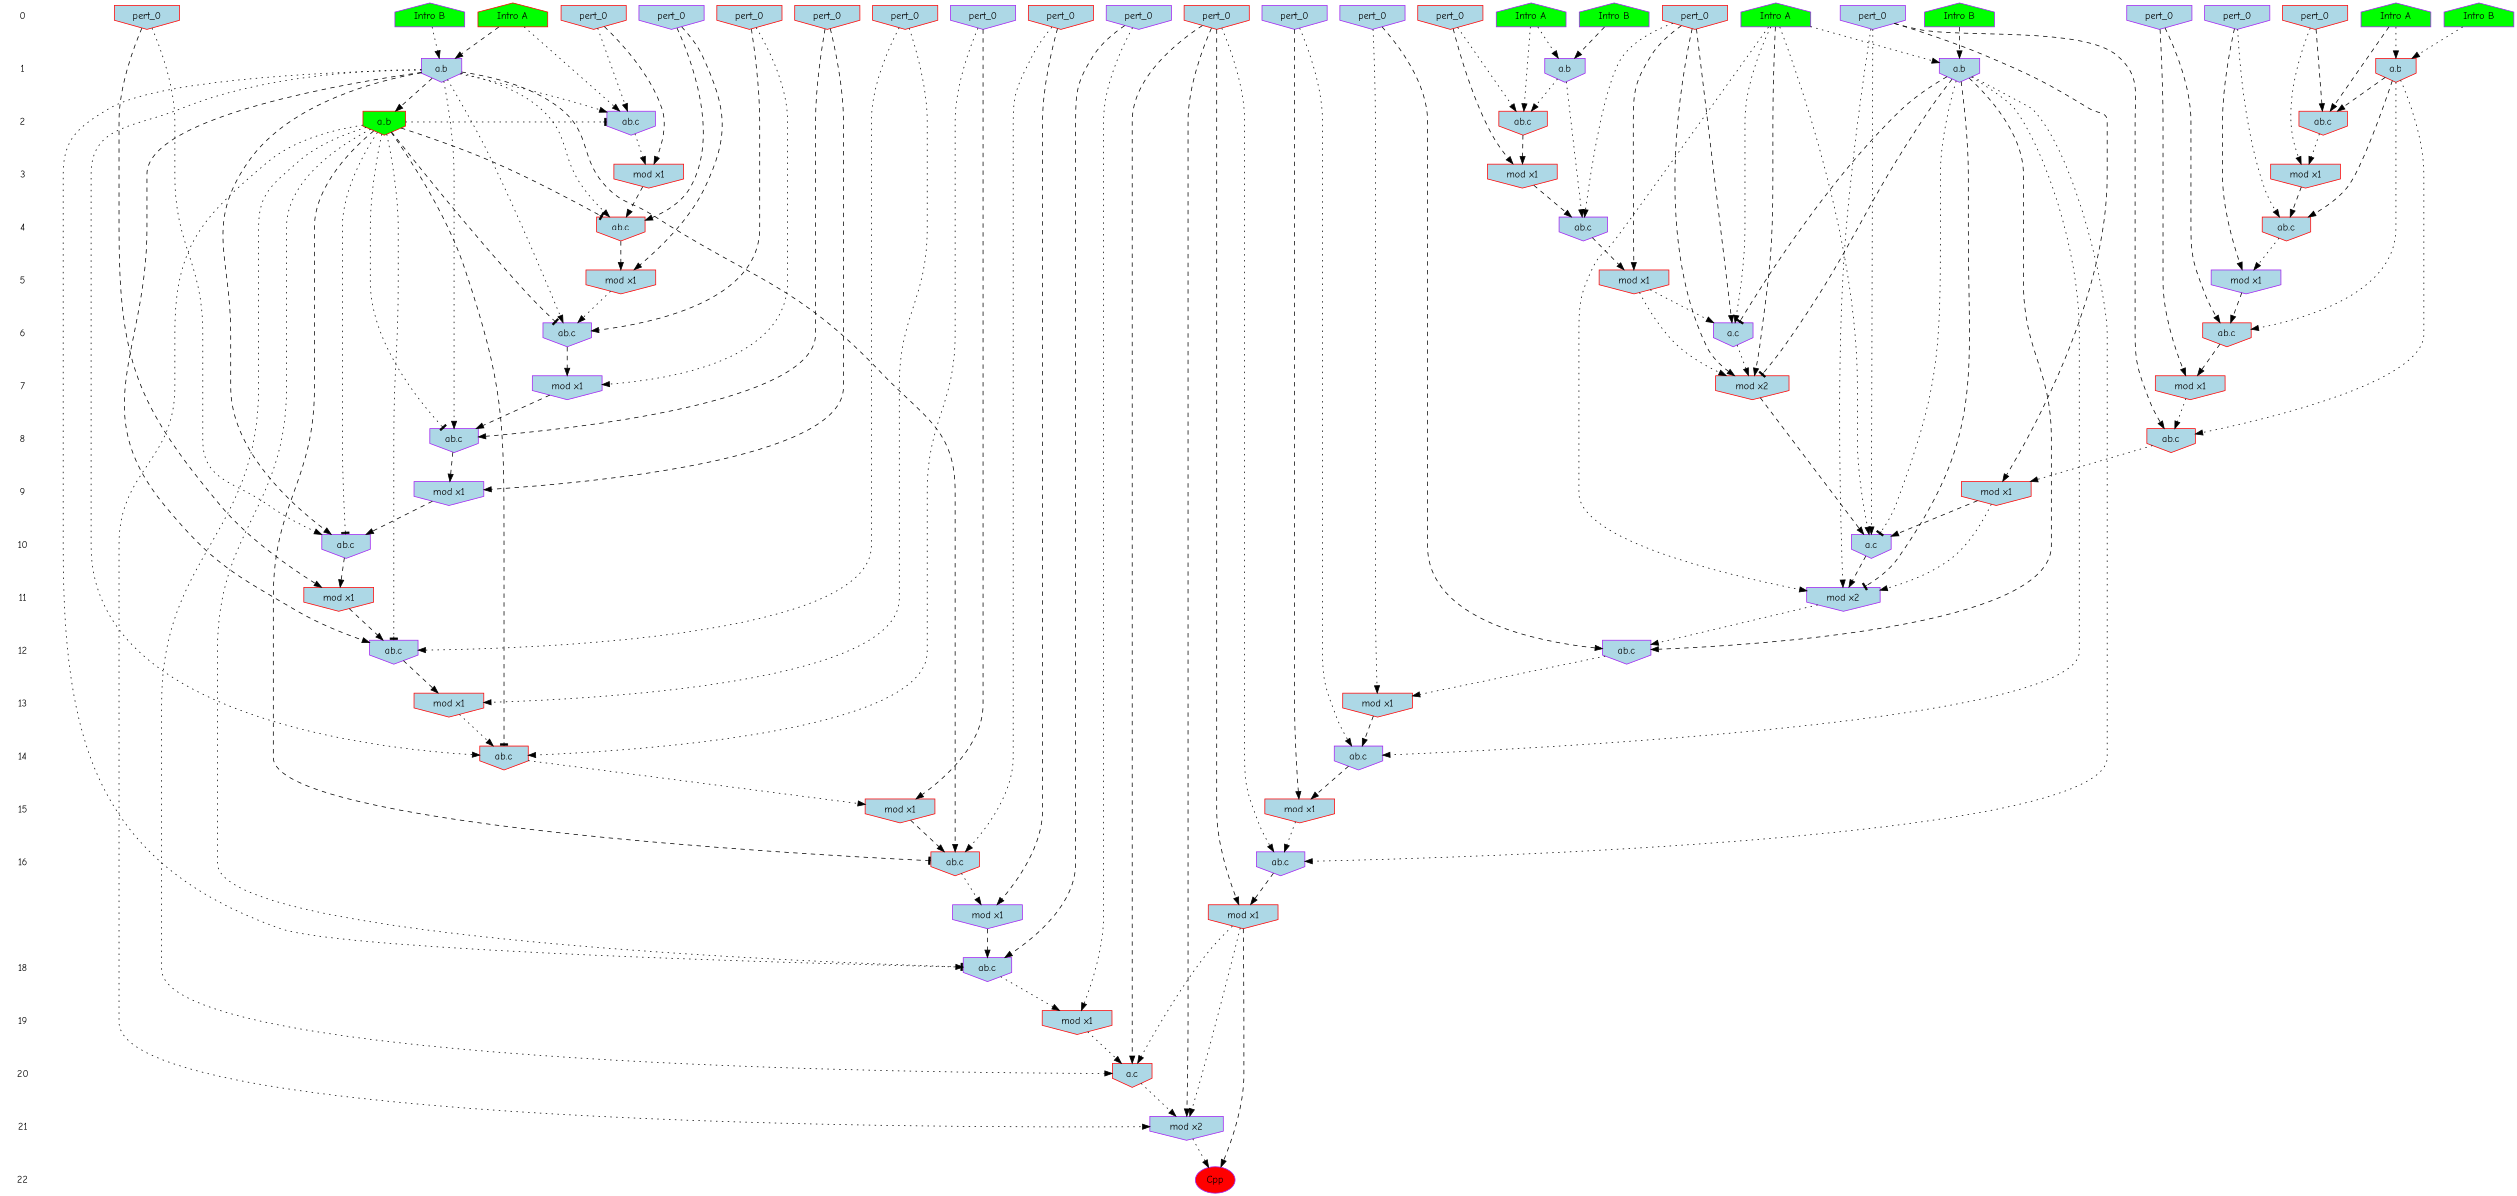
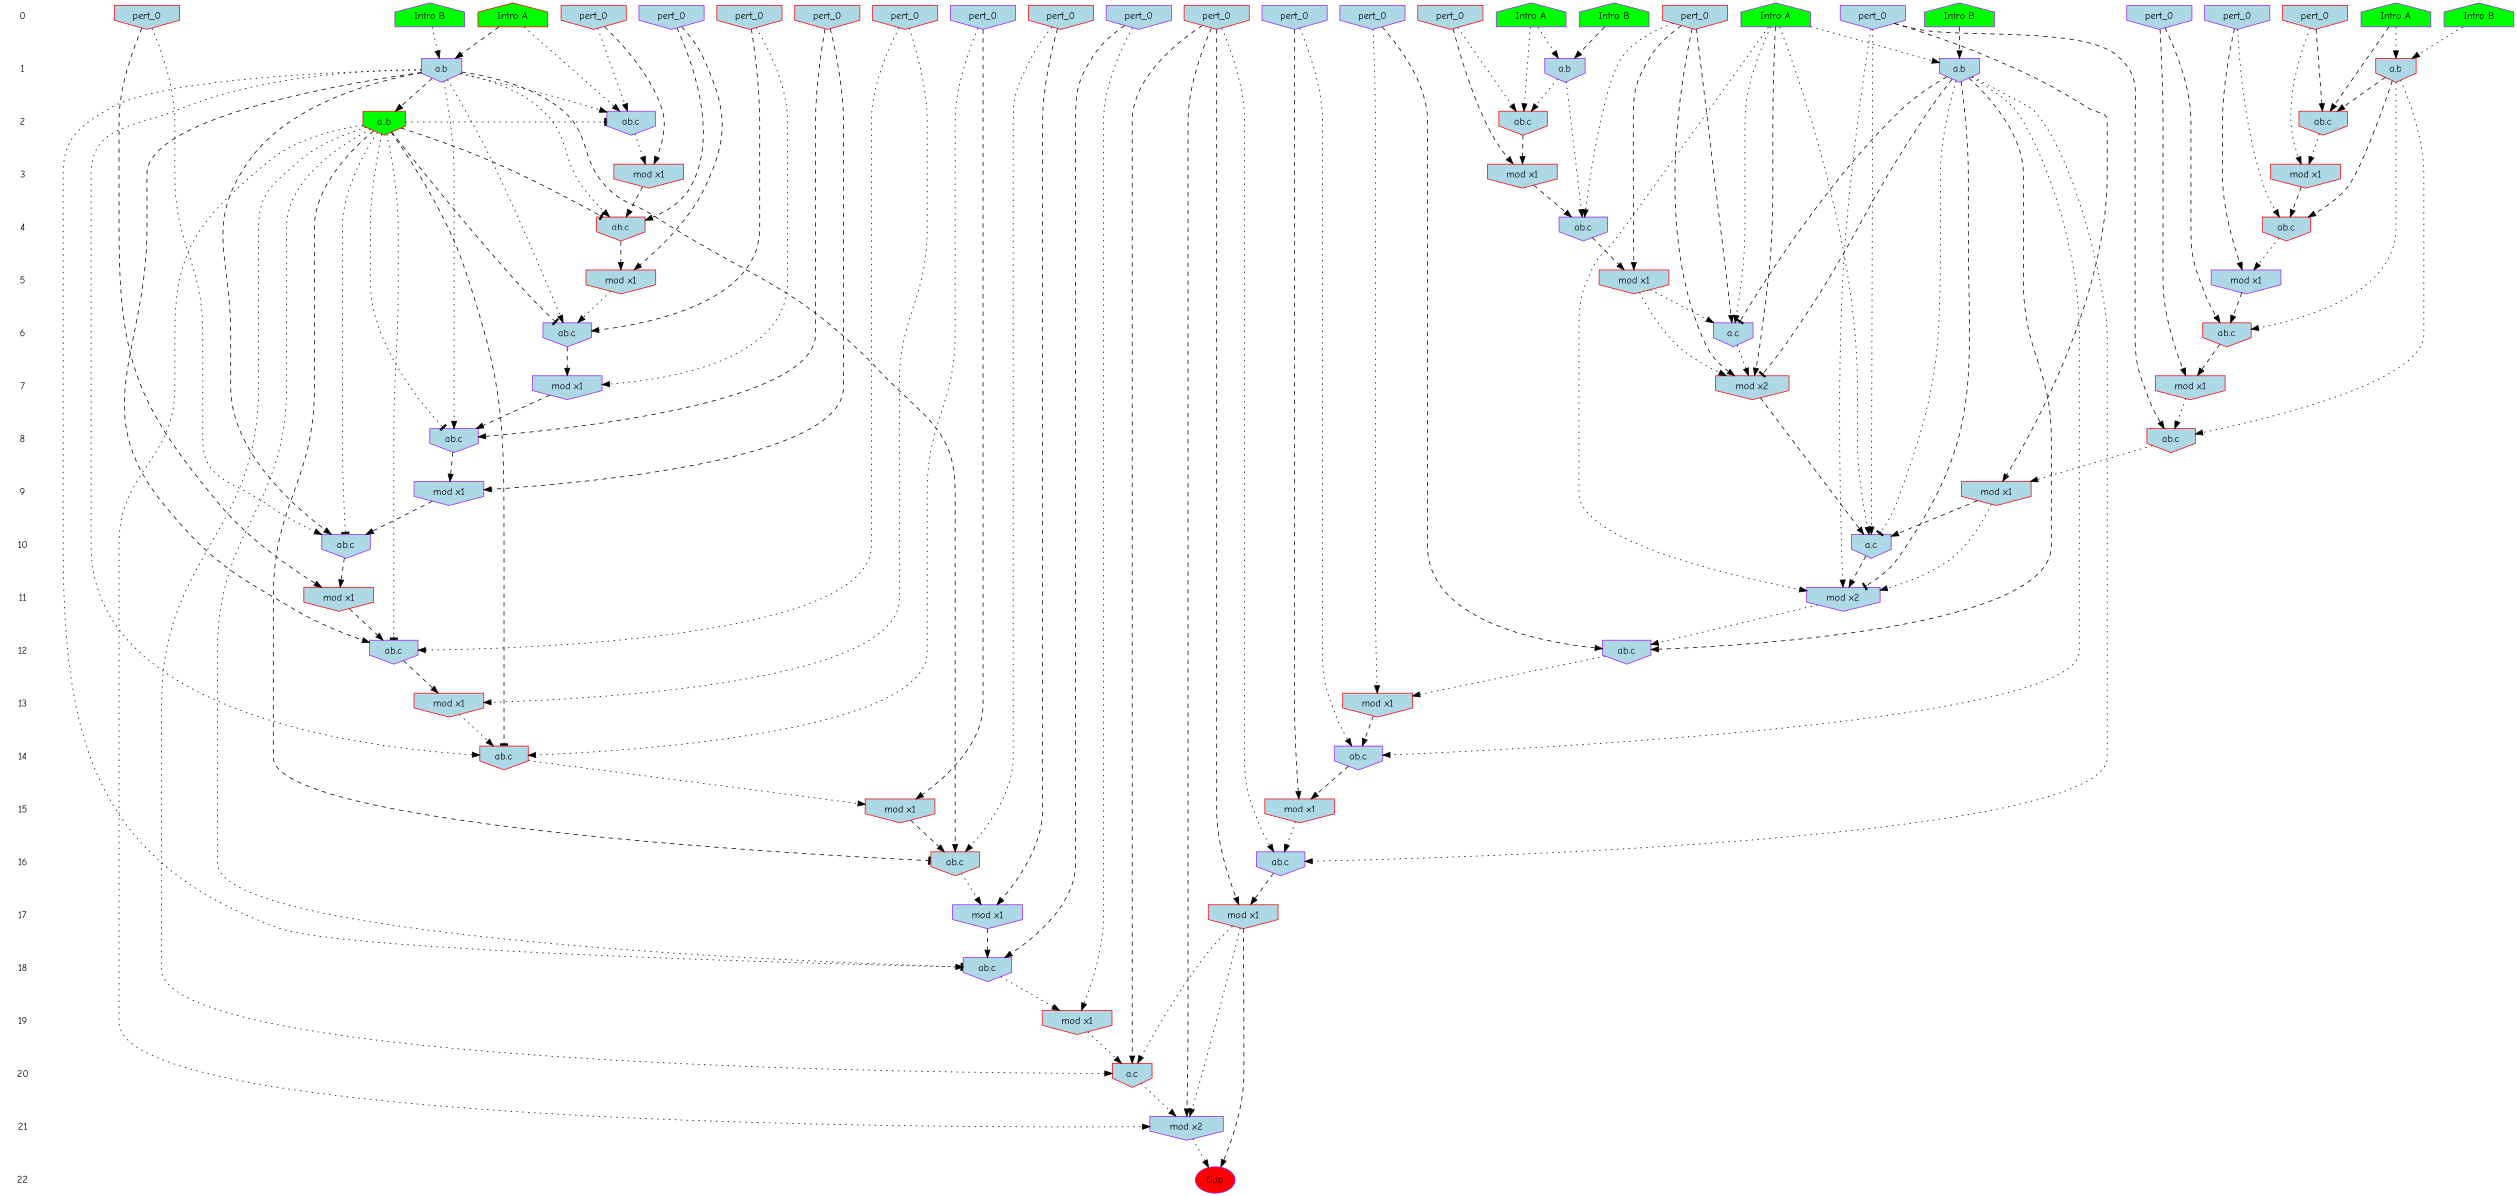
none -> (23, 915)
